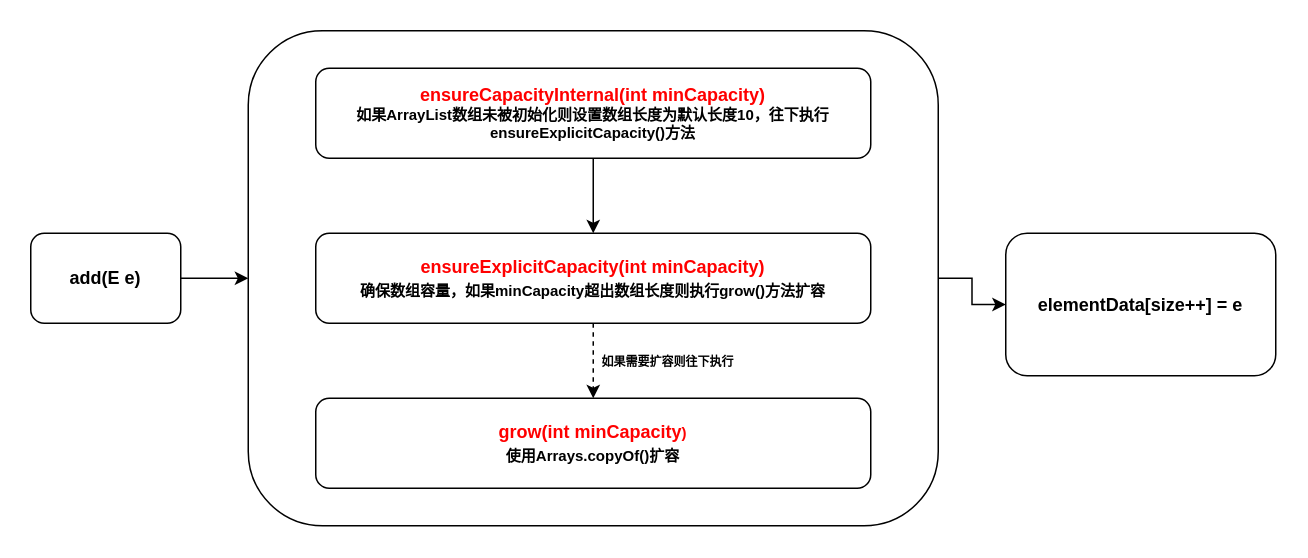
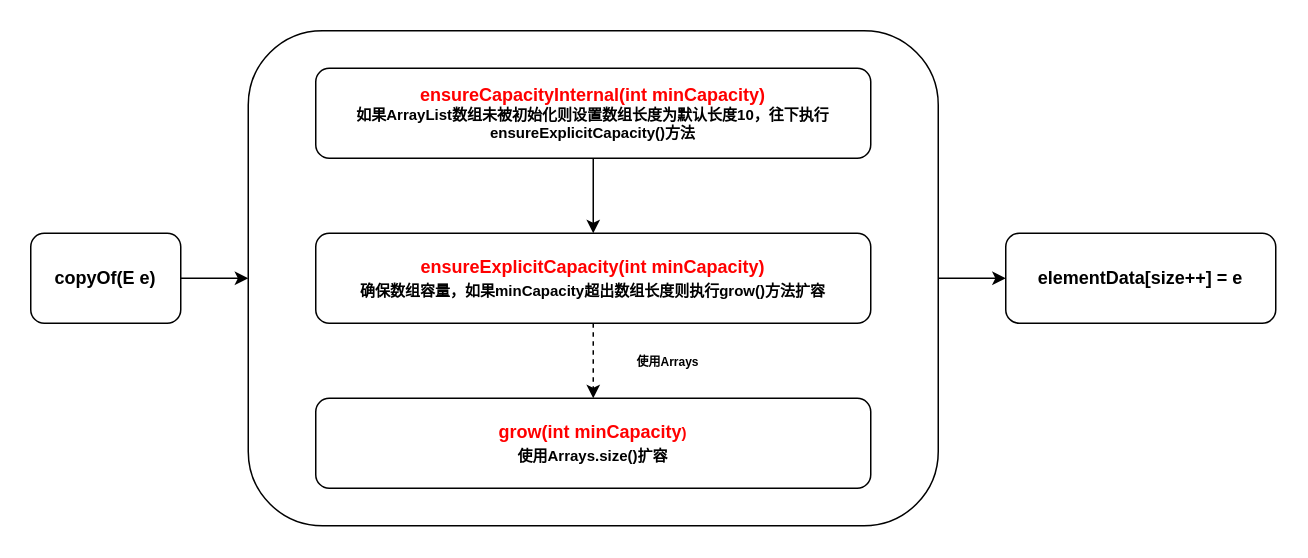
(106, 278) -> (106, 278)
(1141, 305) -> (1141, 278)
(668, 361) -> (668, 361)
(593, 443) -> (593, 443)
